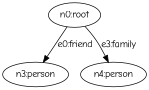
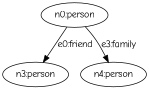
(75, 15) -> (75, 15)
